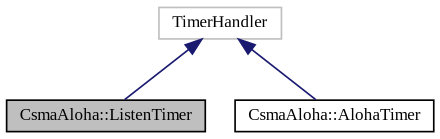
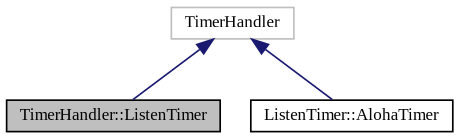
(106, 116) -> (113, 116)
(334, 116) -> (352, 116)
